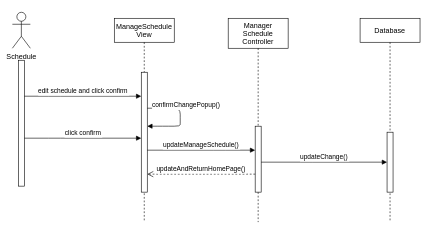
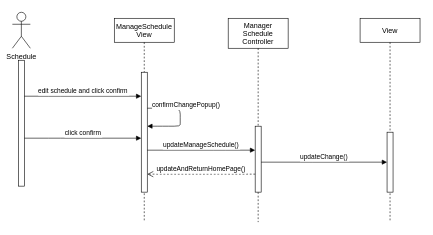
(390, 31) -> (390, 31)
